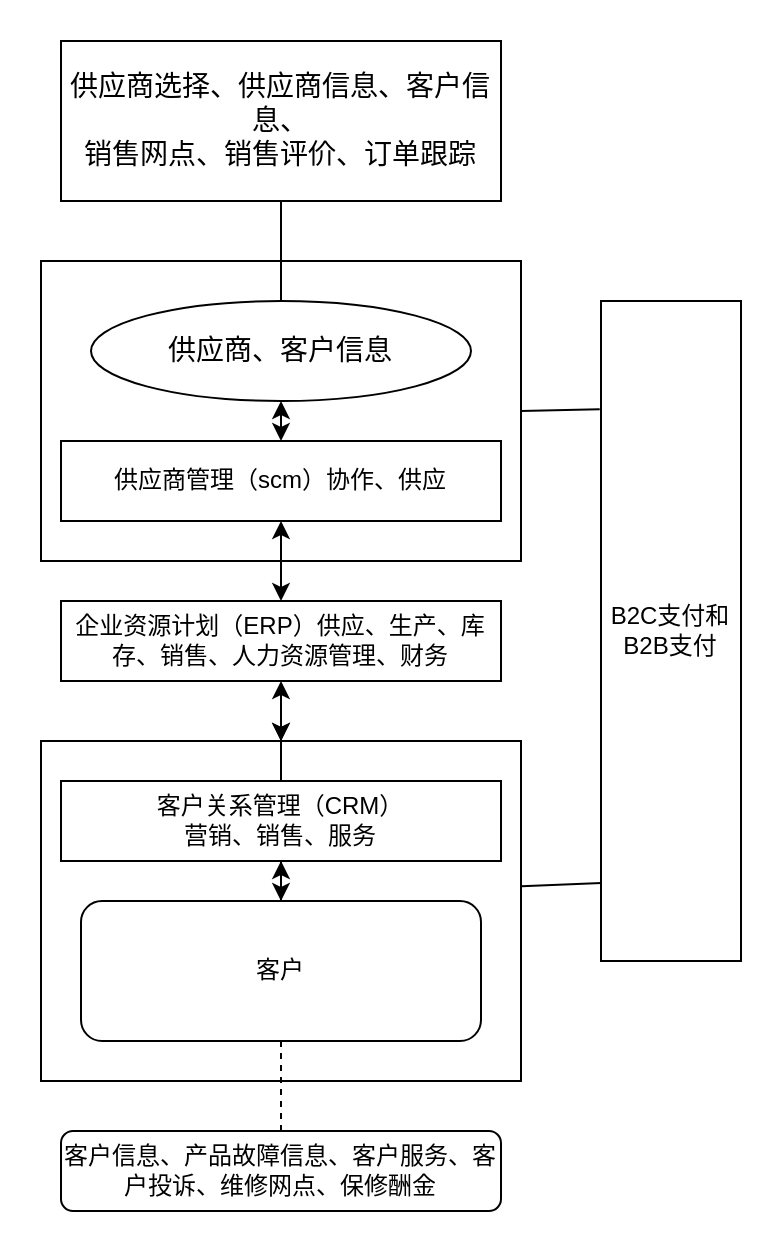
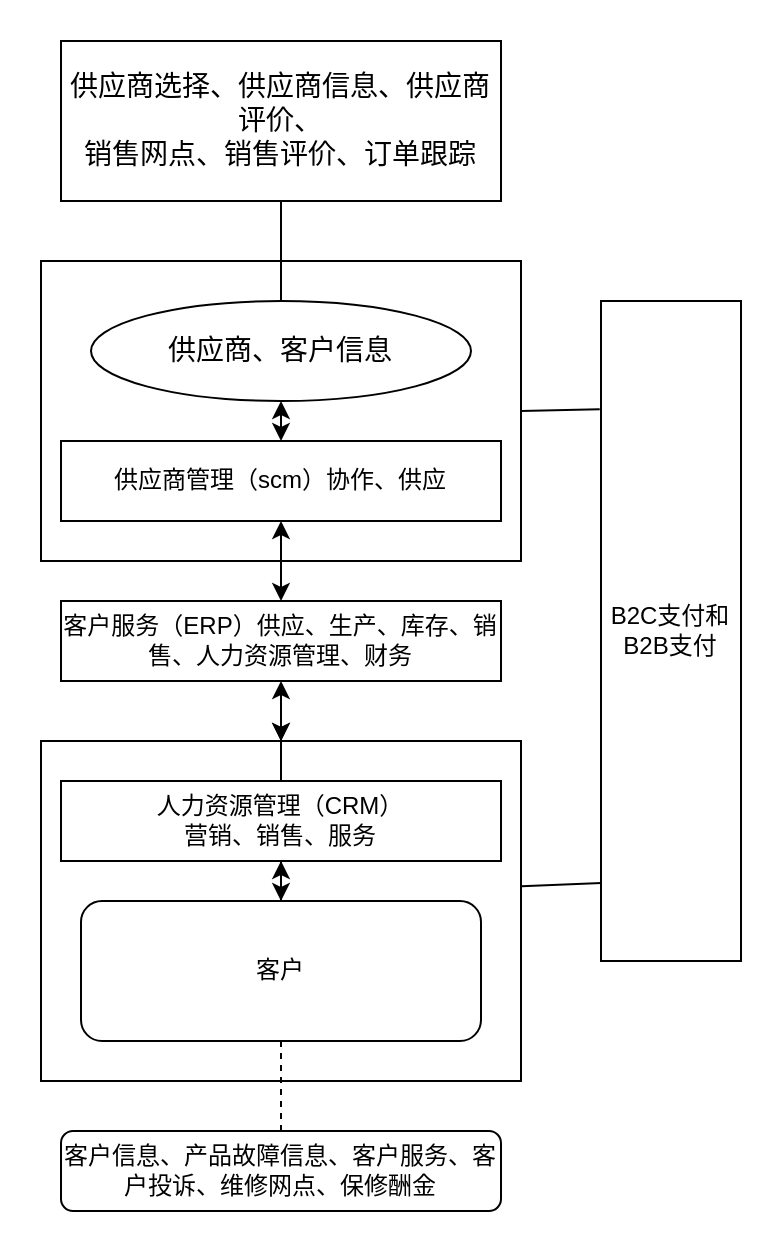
(281, 121) -> (281, 121)
(281, 641) -> (281, 641)
(281, 821) -> (281, 821)
